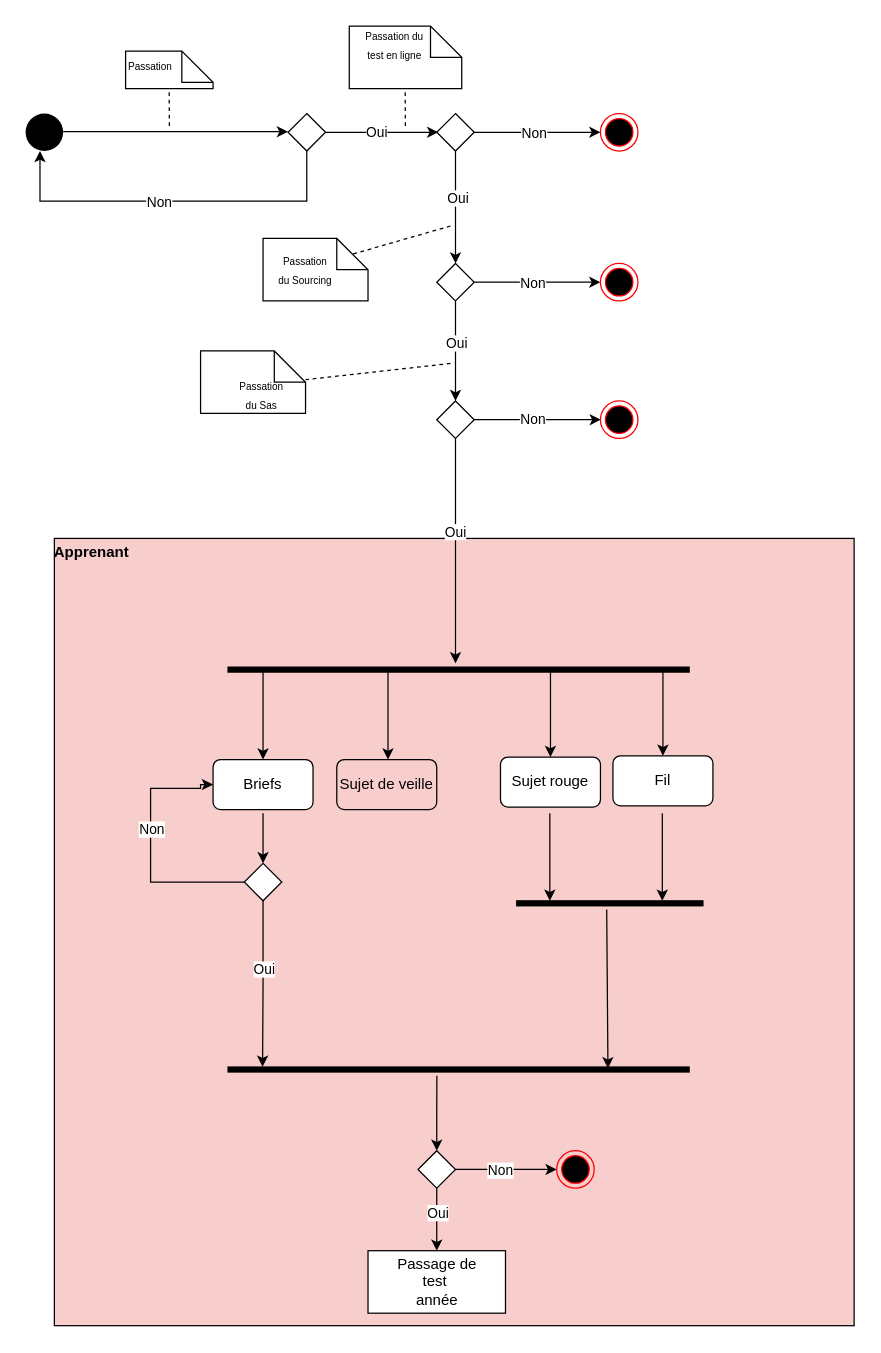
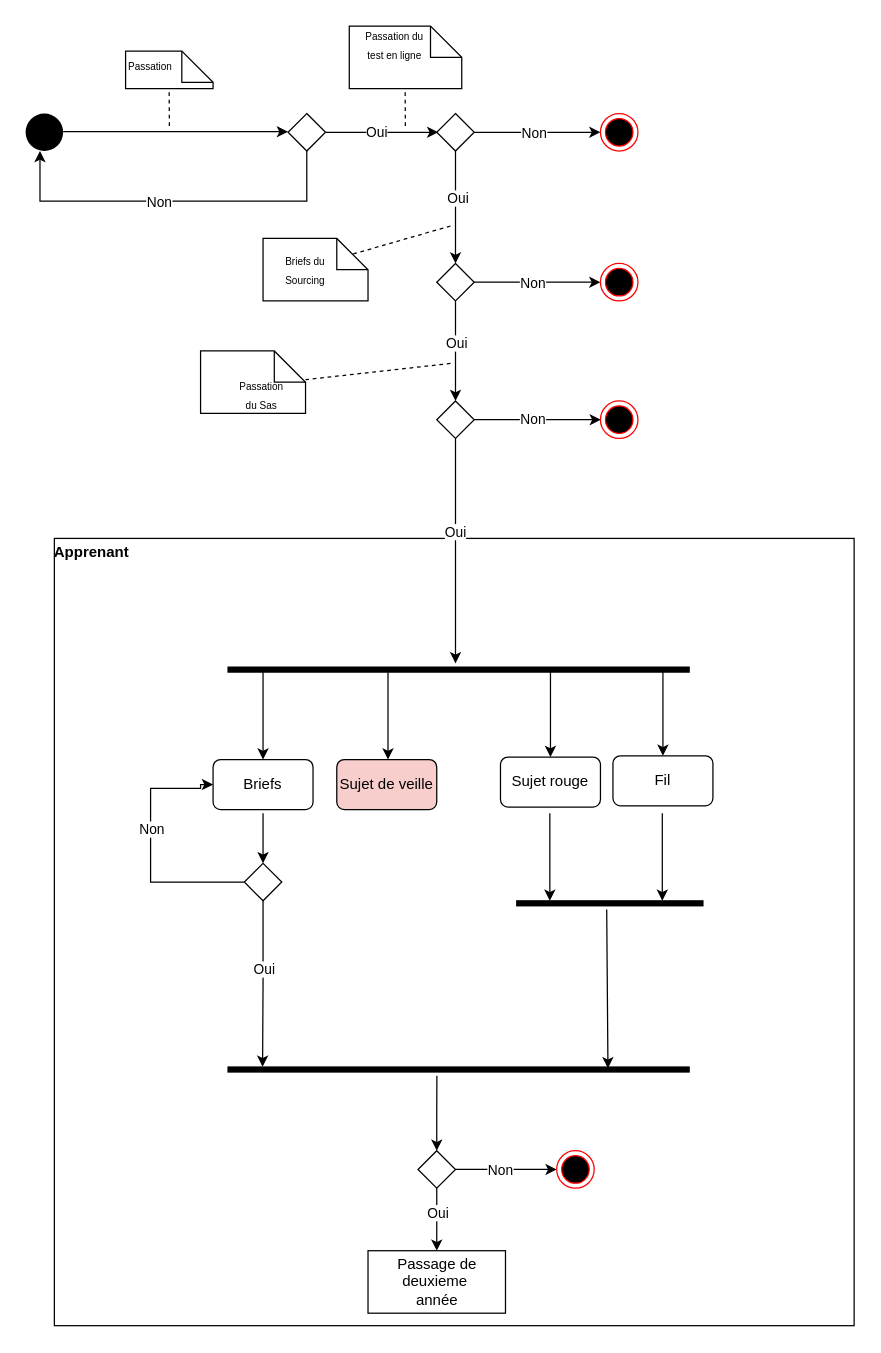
(306, 269) -> (306, 269)
(454, 932) -> (454, 932)
(438, 1282) -> (438, 1282)
